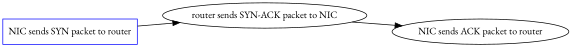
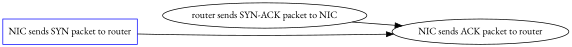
(155, 25) -> (262, 35)
